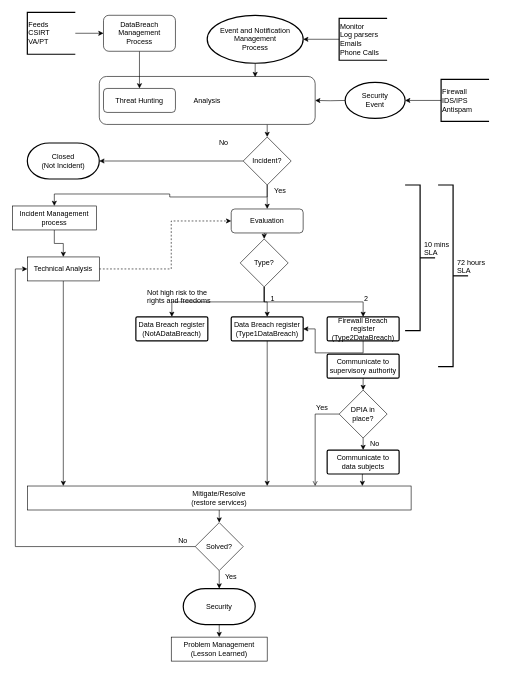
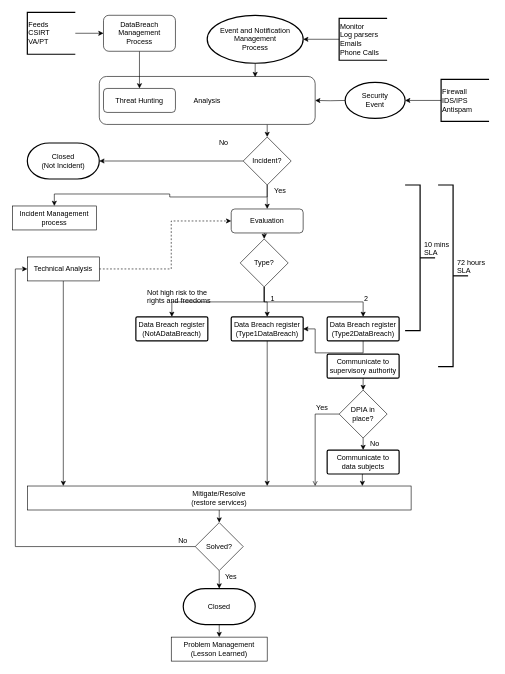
(62, 244) -> none
(363, 329) -> (363, 329)
(219, 607) -> (219, 607)
